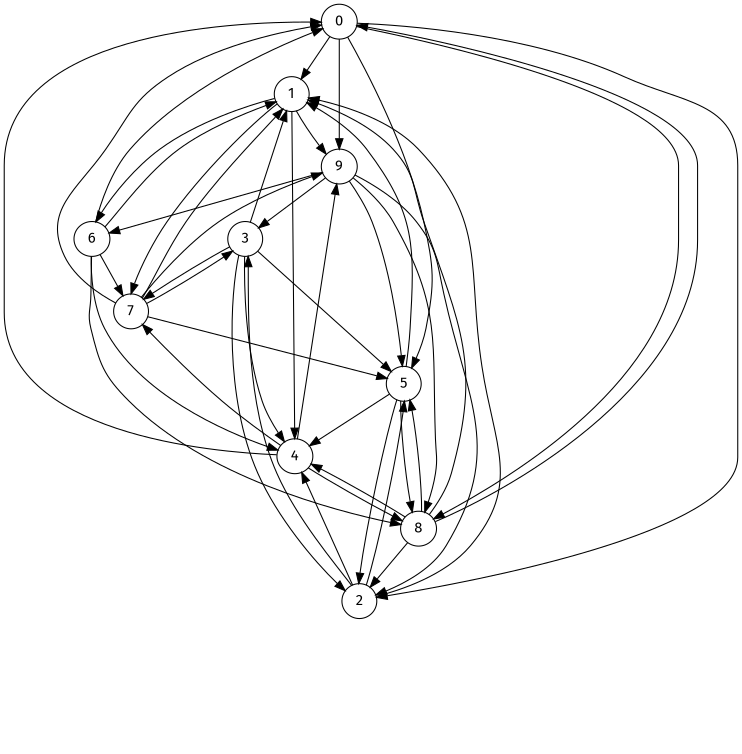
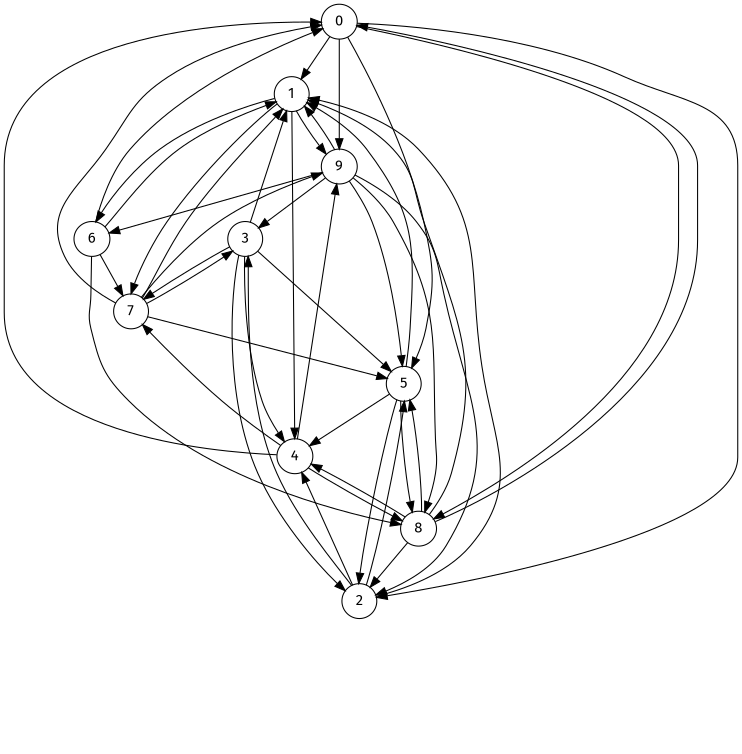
none -> (324, 132)
(146, 379) -> none
